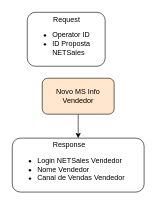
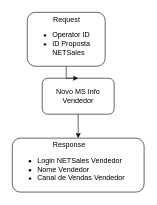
none -> (72, 78)
(78, 96) -> (78, 96)
